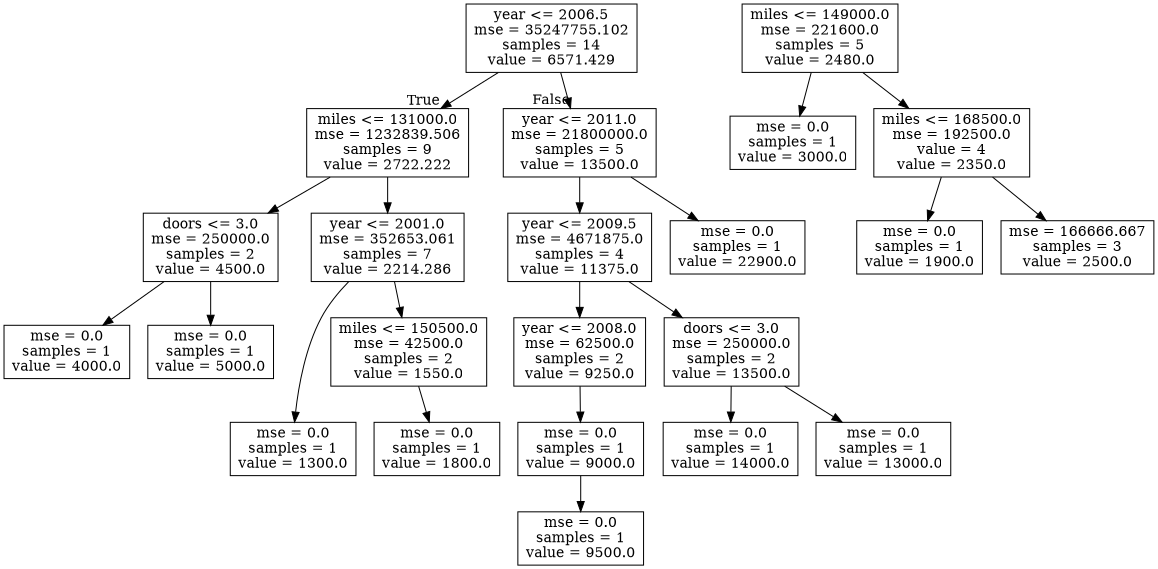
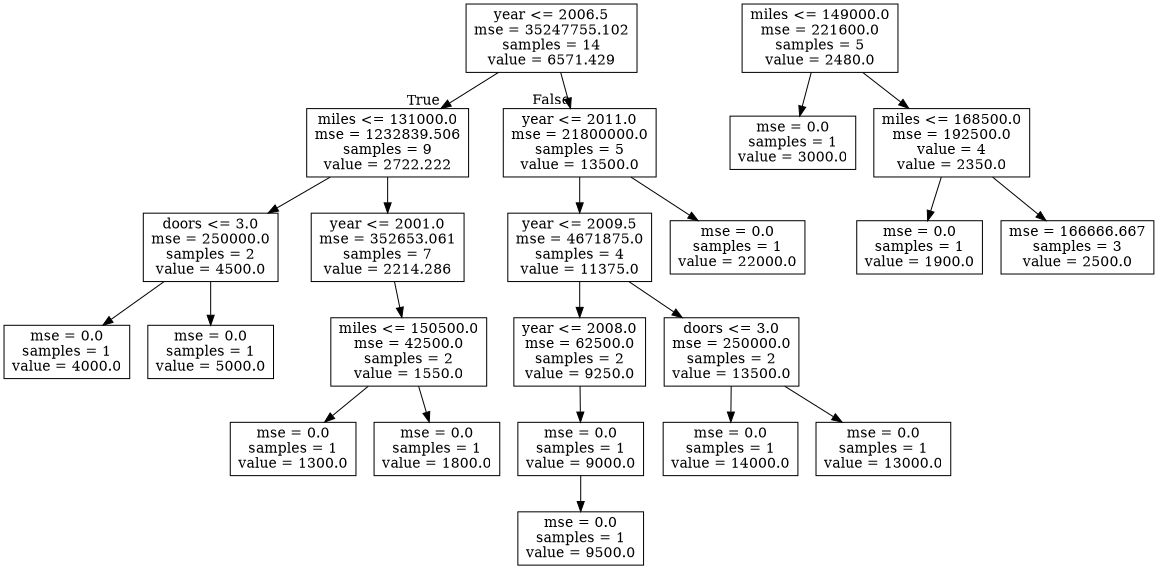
(738, 247) -> (738, 247)
(311, 342) -> (350, 401)
